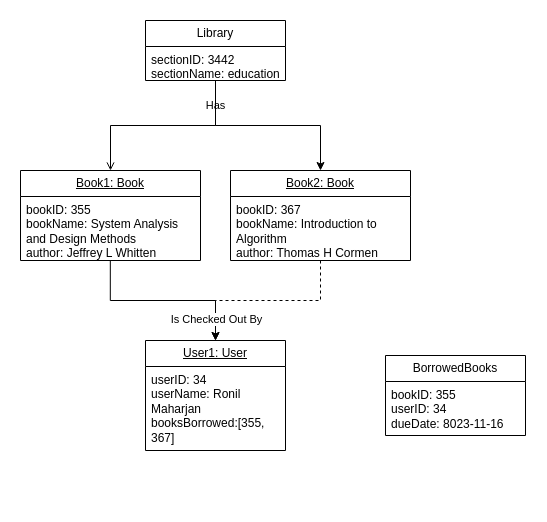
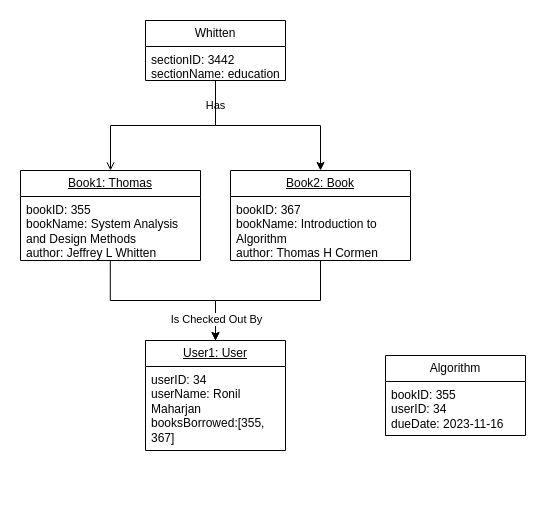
(216, 34) -> (216, 34)
(111, 184) -> (111, 184)
(289, 301) -> (289, 301)
(456, 369) -> (456, 369)
(454, 410) -> (454, 410)
